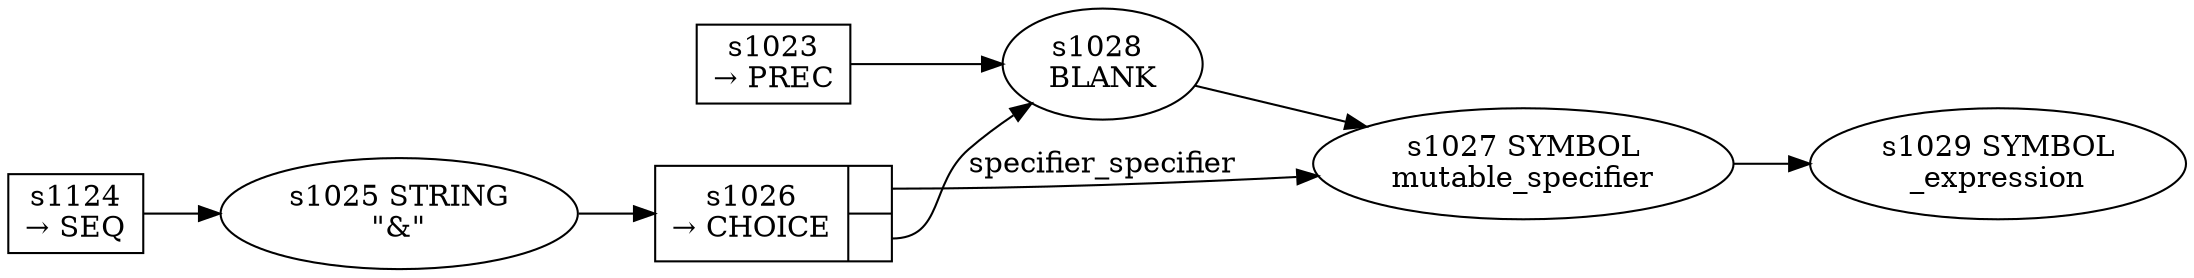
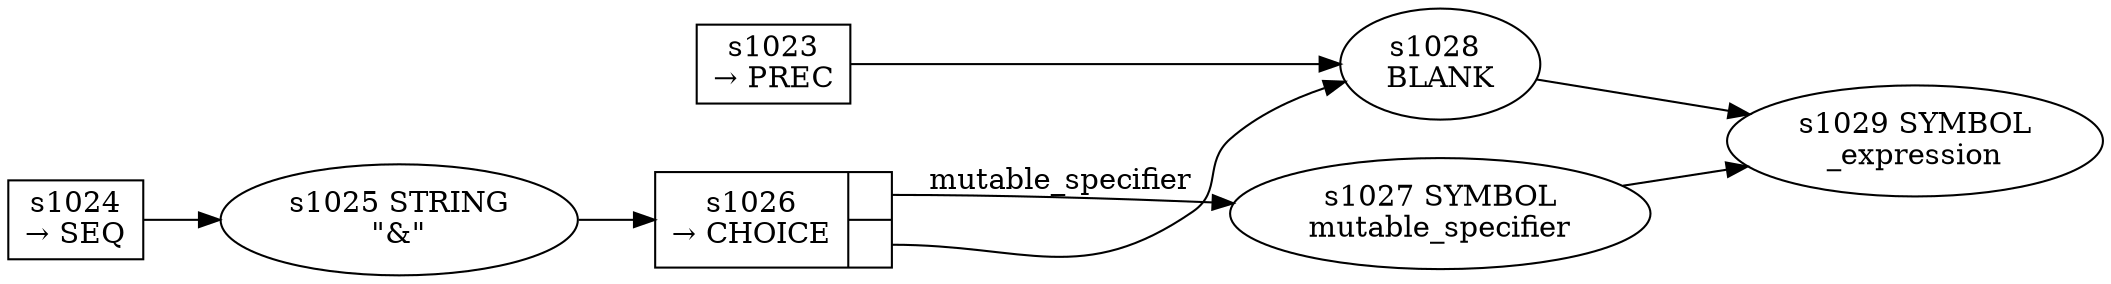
(1270, 104) -> (1632, 95)
(1103, 165) -> (1061, 181)
(76, 214) -> (76, 220)
